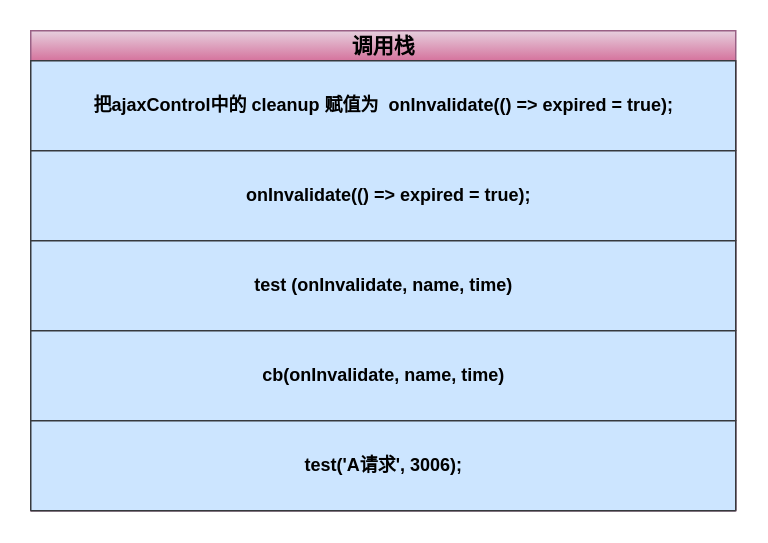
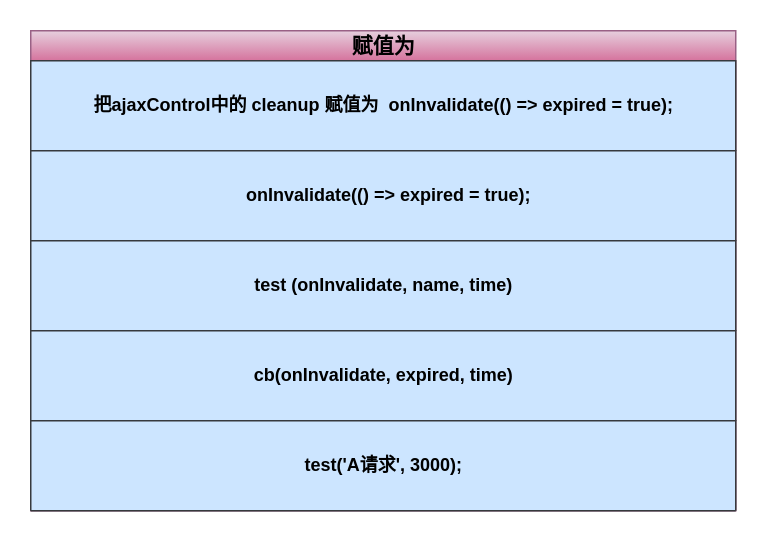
(384, 46) -> (384, 46)
(384, 376) -> (384, 376)
(384, 466) -> (384, 466)
